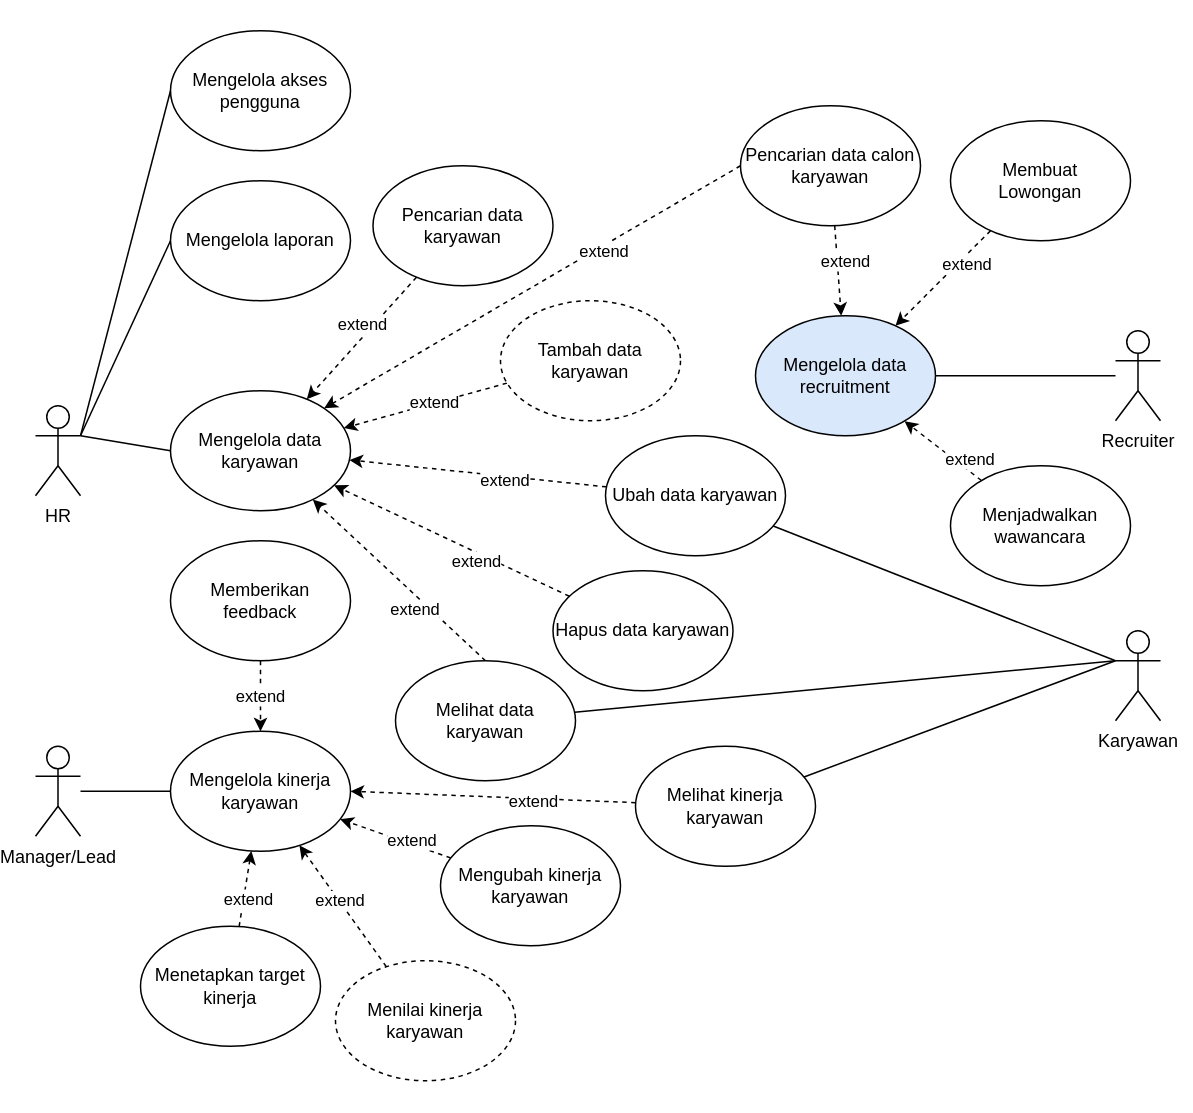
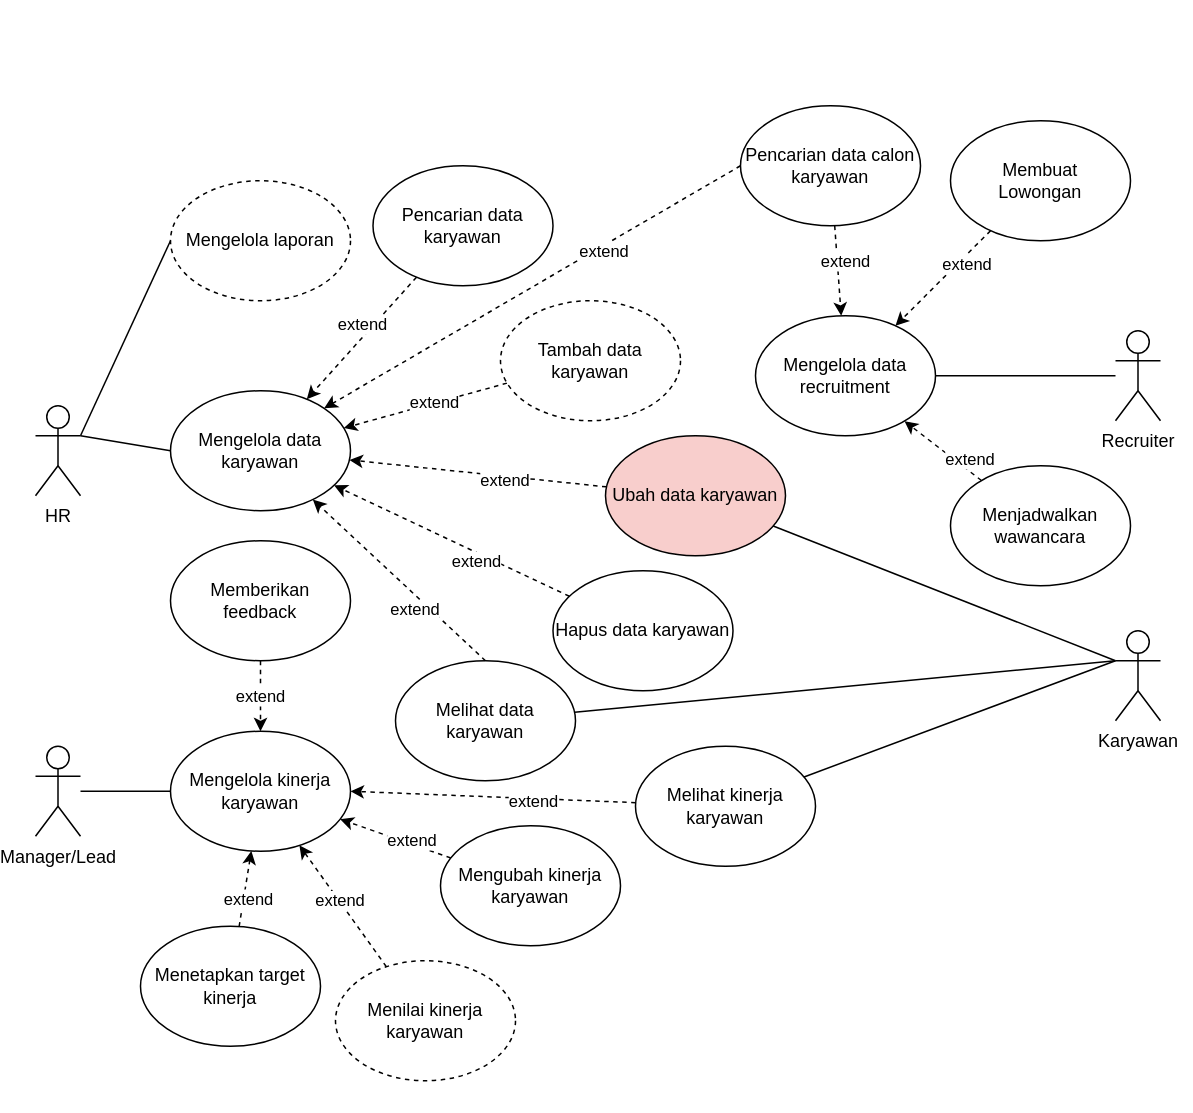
(260, 91) -> none
(260, 241) -> (260, 241)
(127, 255) -> none
(845, 376) -> (845, 376)
(695, 496) -> (695, 496)
